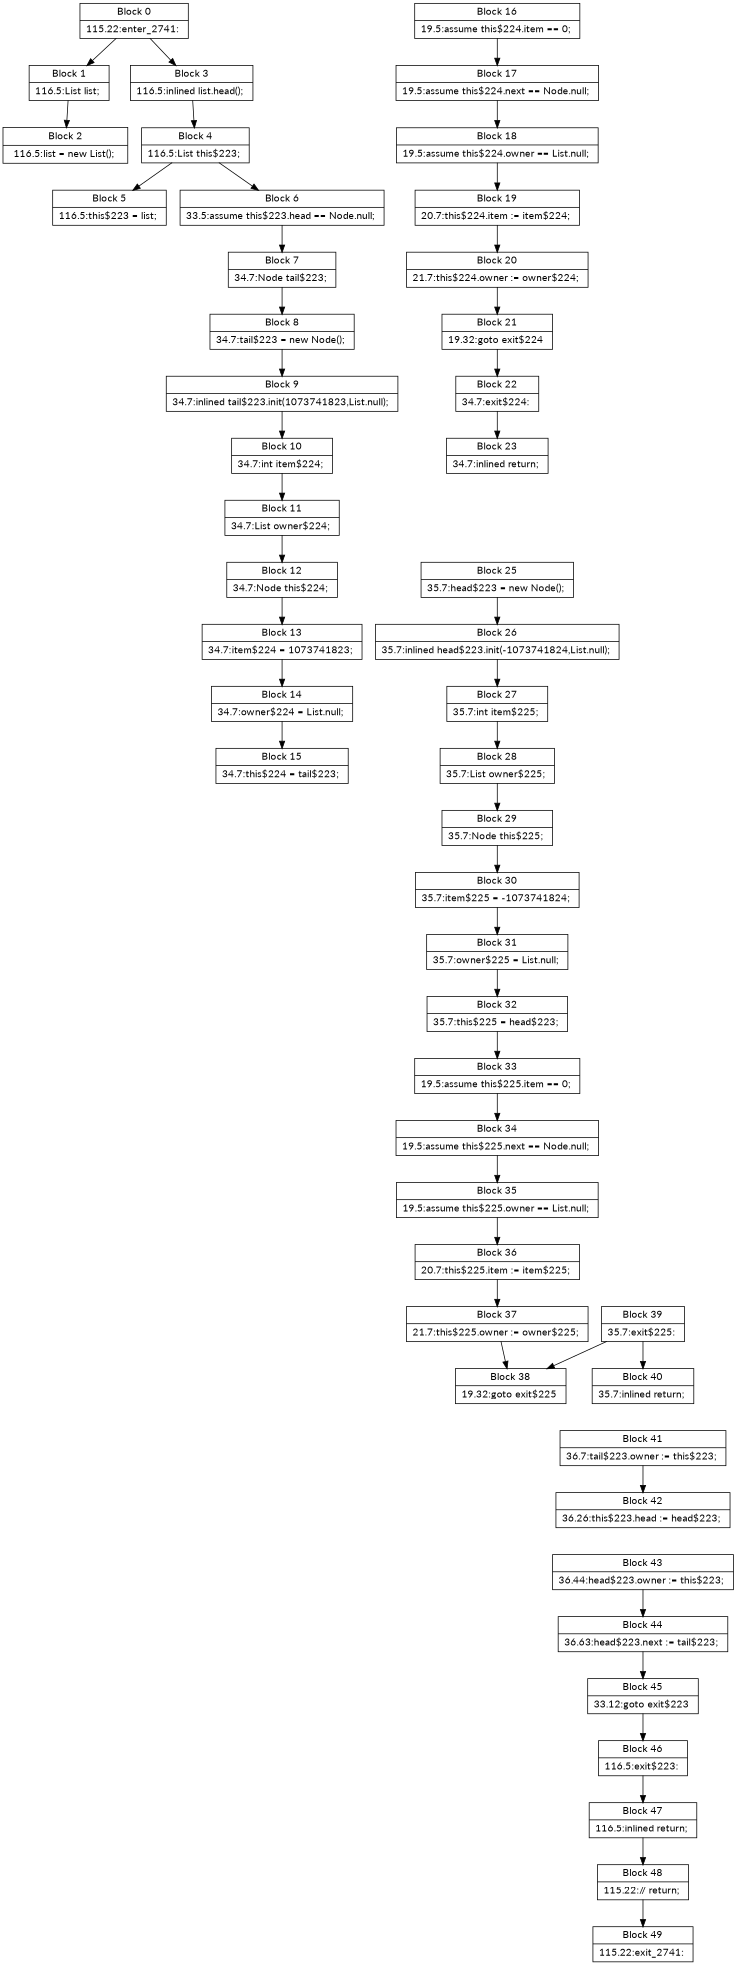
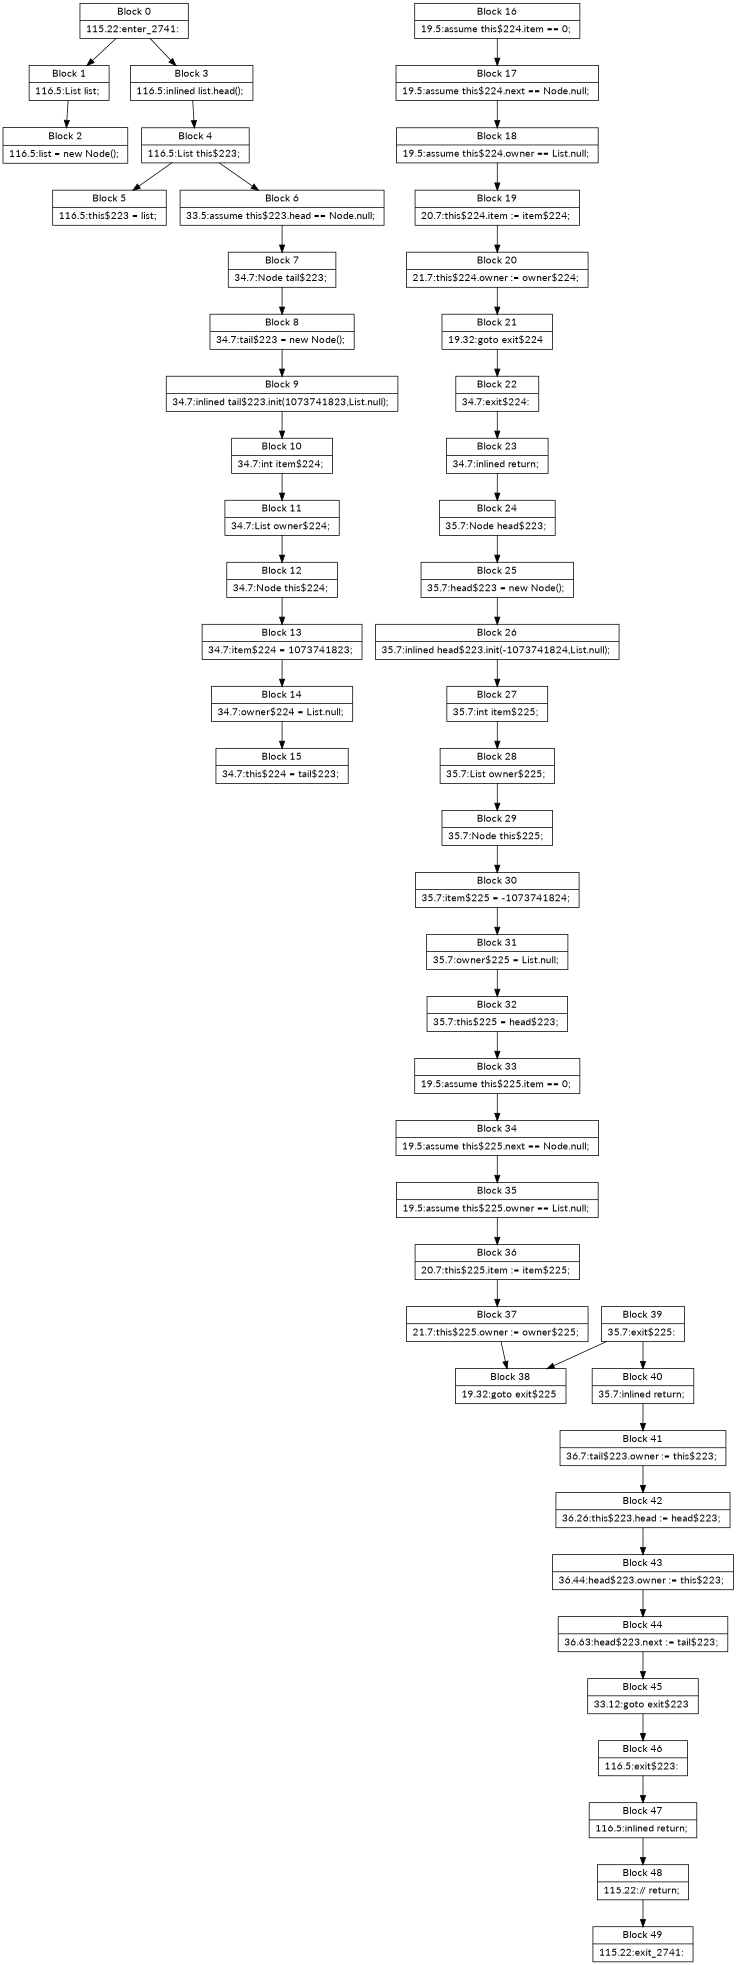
(65, 154) -> (65, 154)
none -> (497, 518)
none -> (643, 1413)
none -> (643, 1537)
